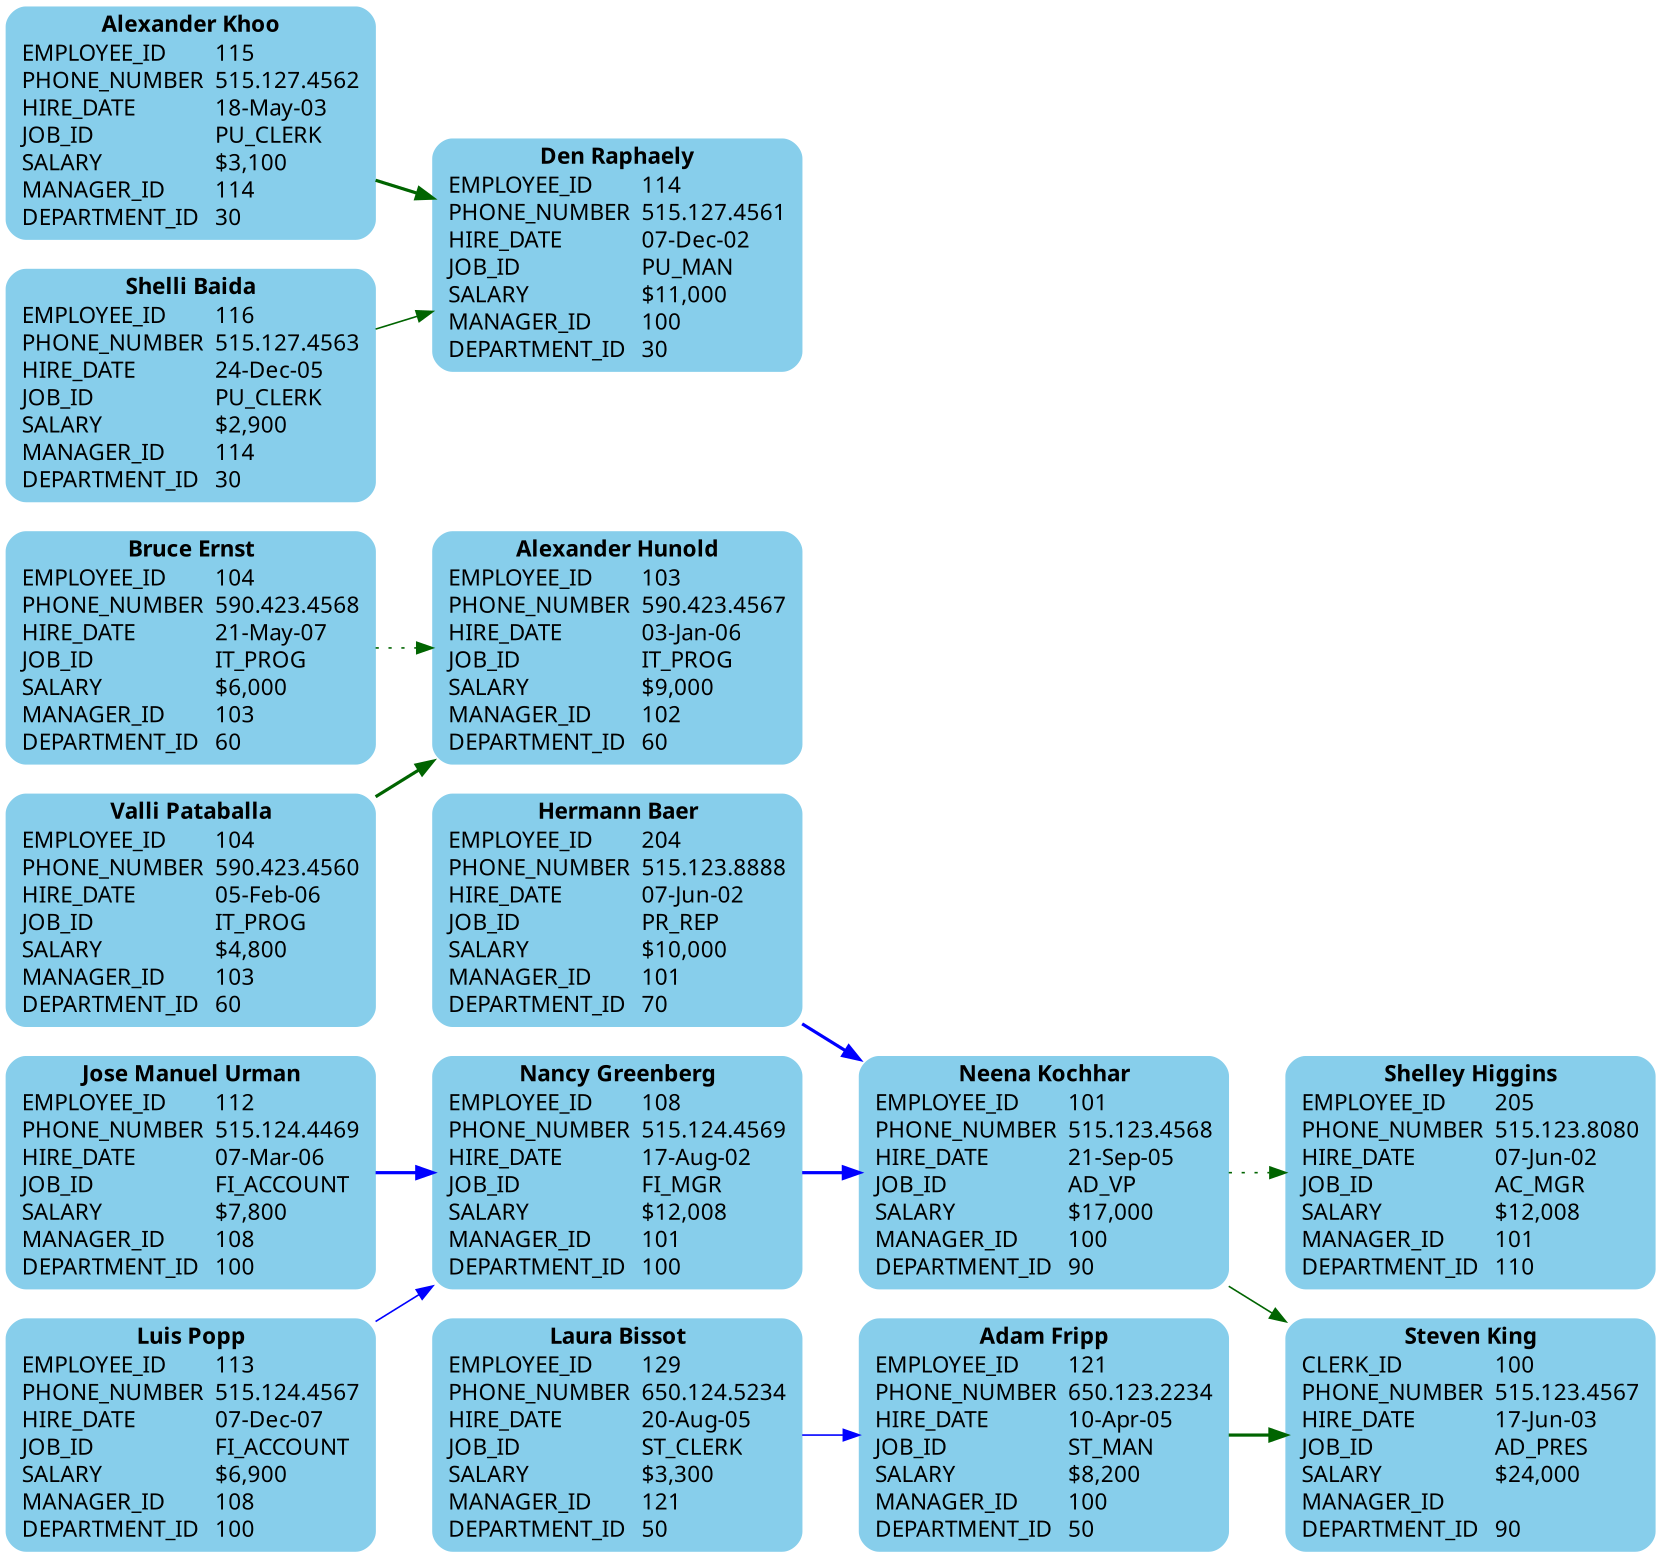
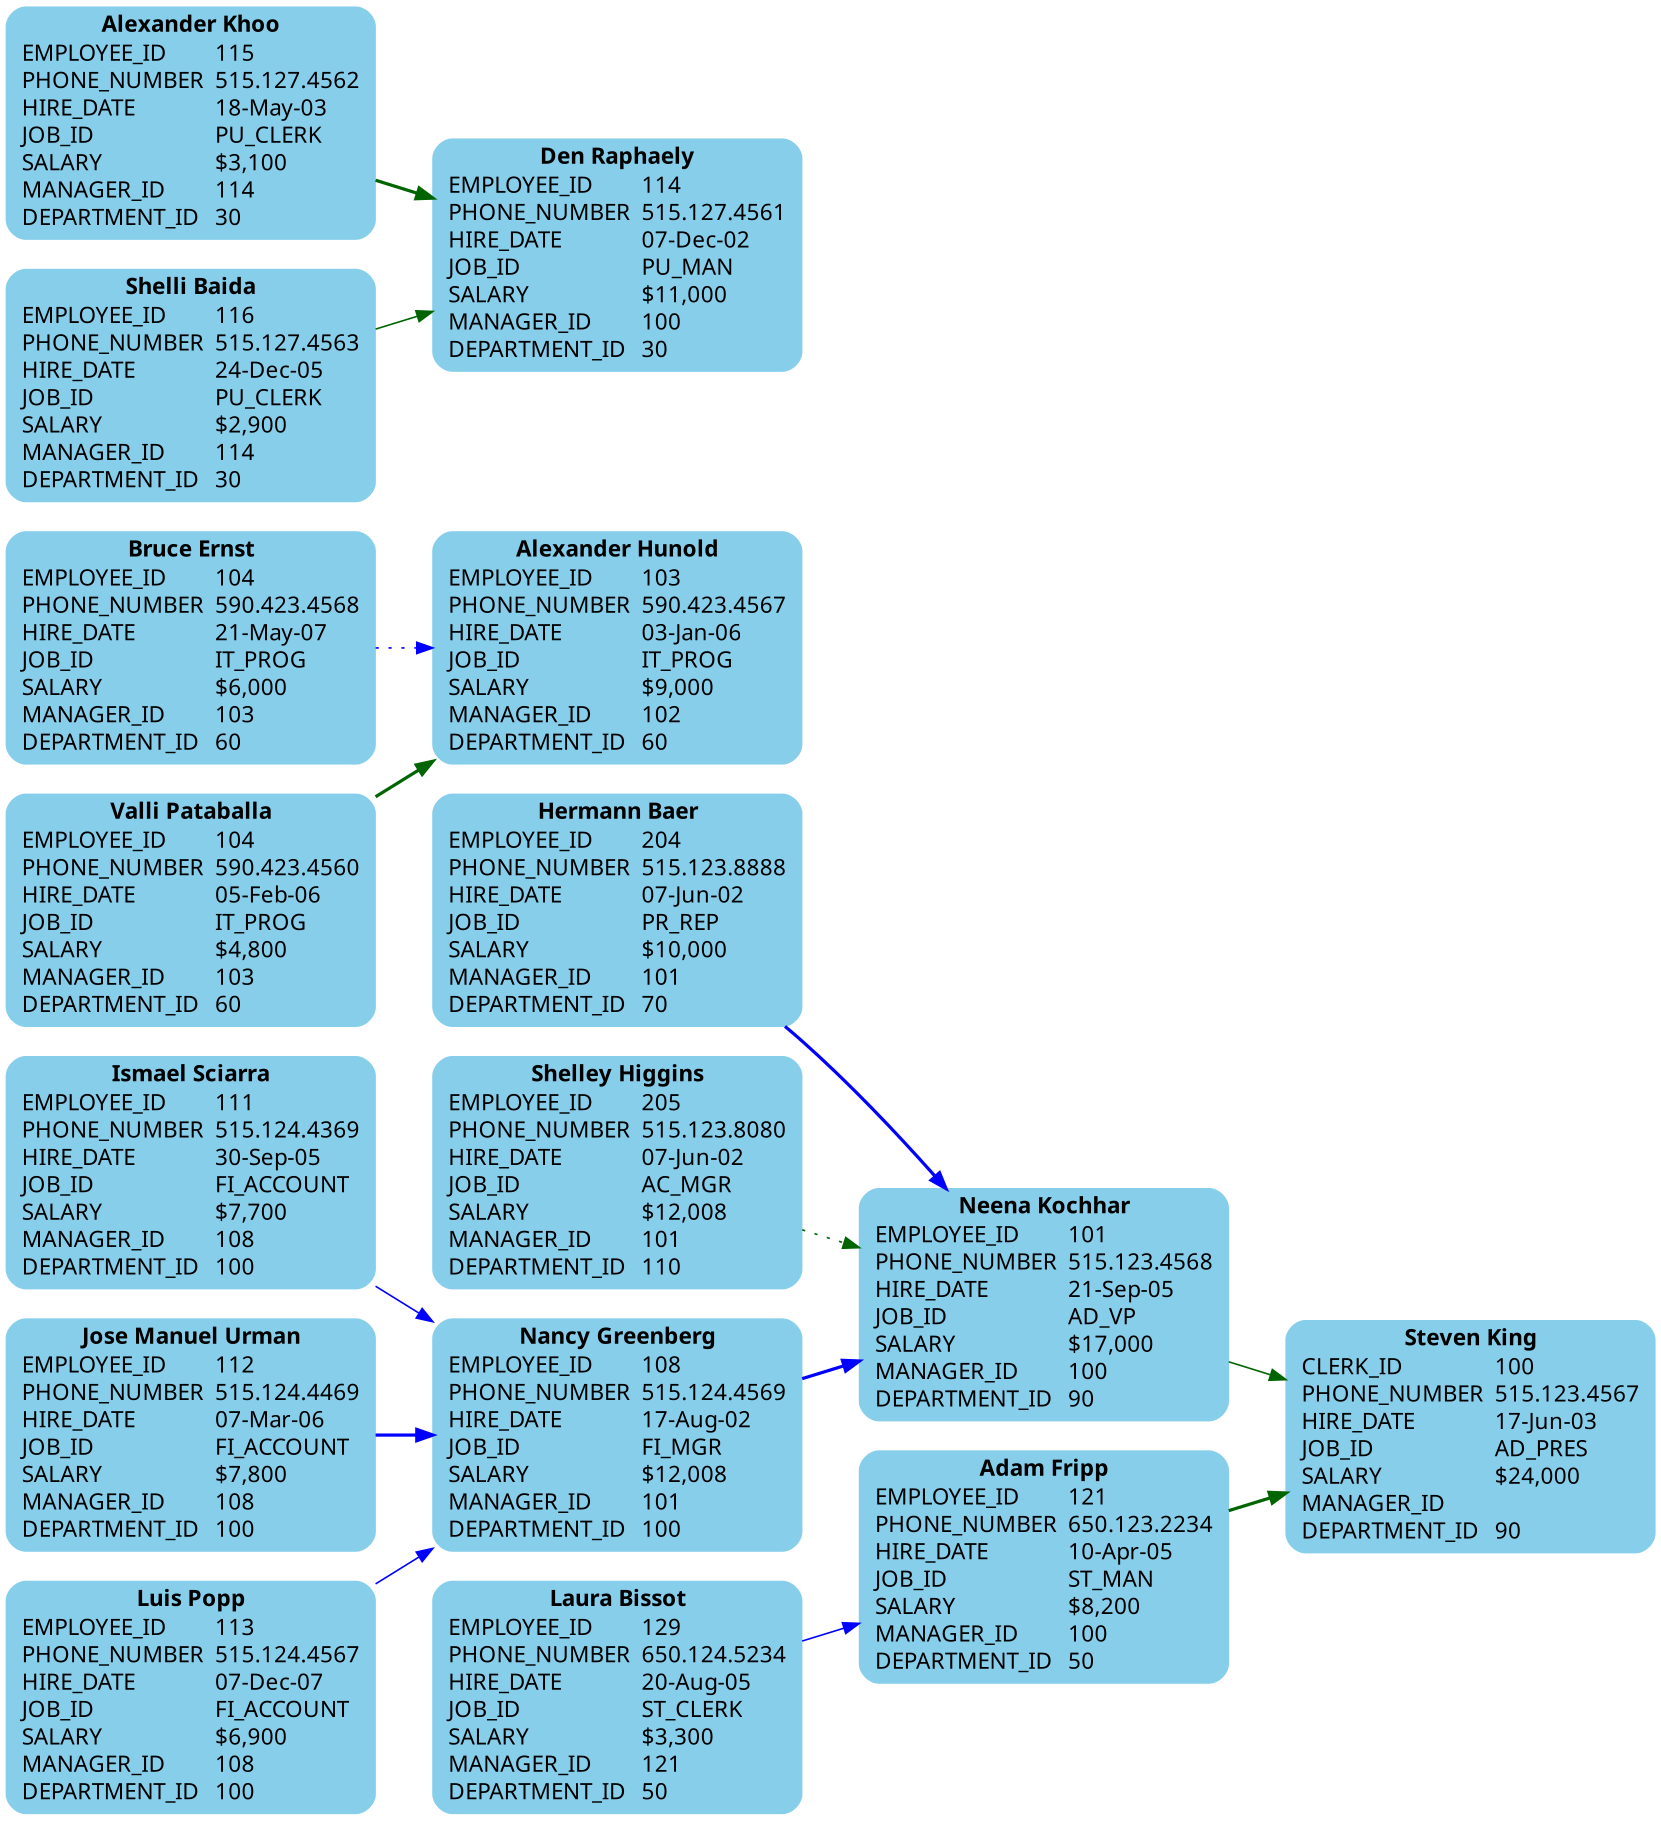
(396, 648) -> (396, 648)
none -> (191, 1173)
(1249, 1173) -> (823, 1236)
